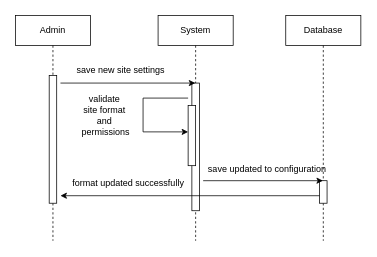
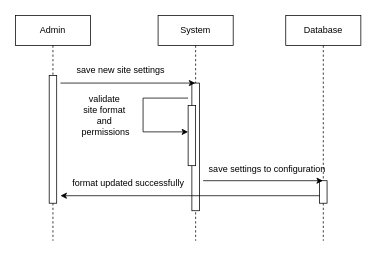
(267, 169) -> (267, 169)
